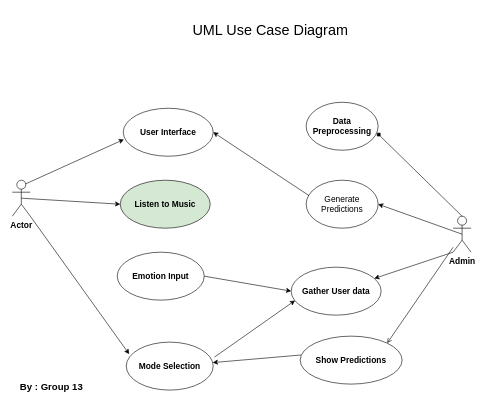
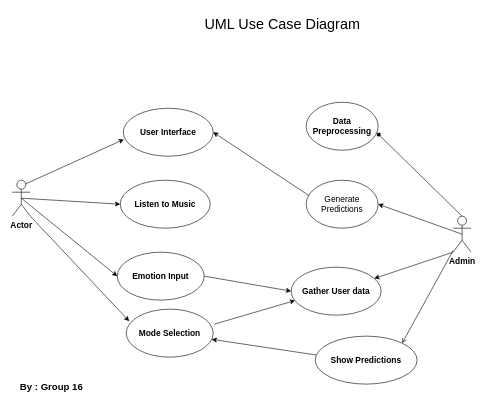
(270, 30) -> (282, 24)
(165, 204) -> (165, 204)
none -> (70, 238)
(351, 360) -> (366, 360)
(170, 366) -> (170, 333)
(52, 387) -> (52, 387)
